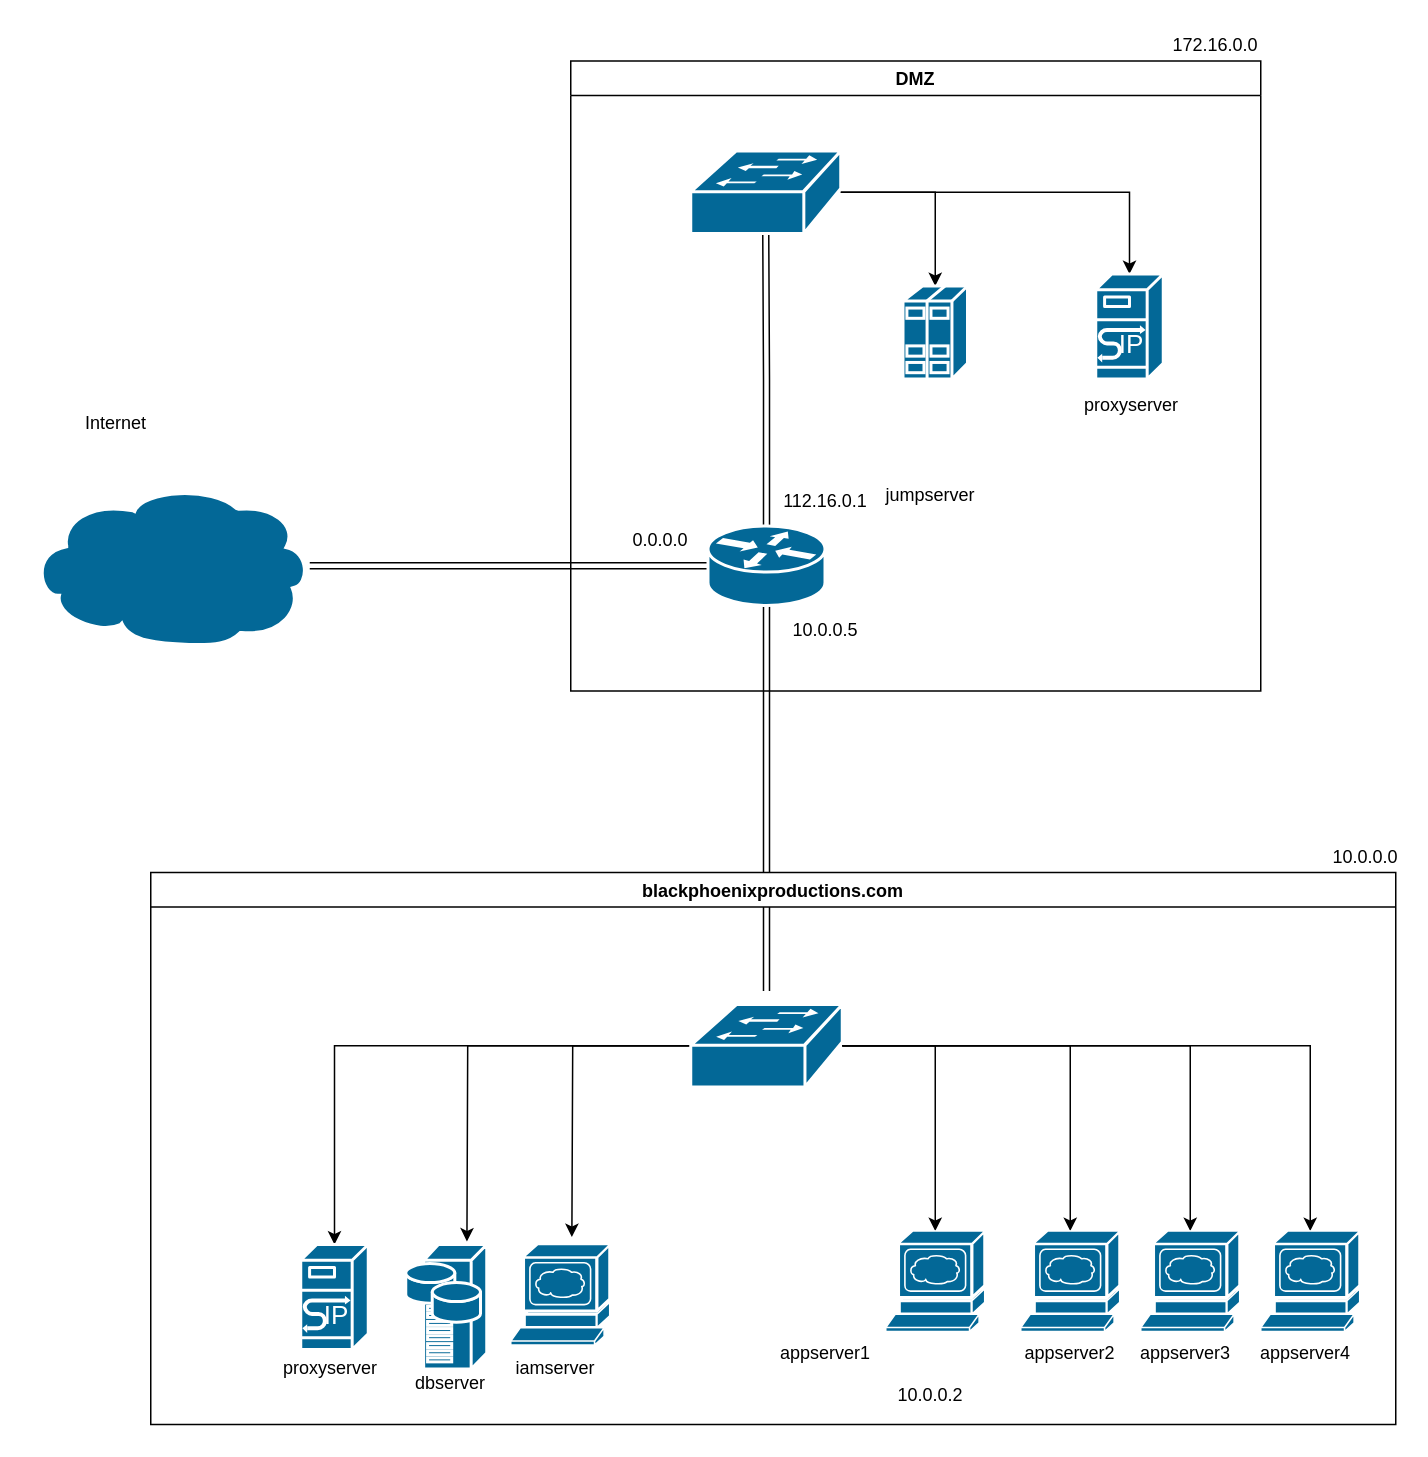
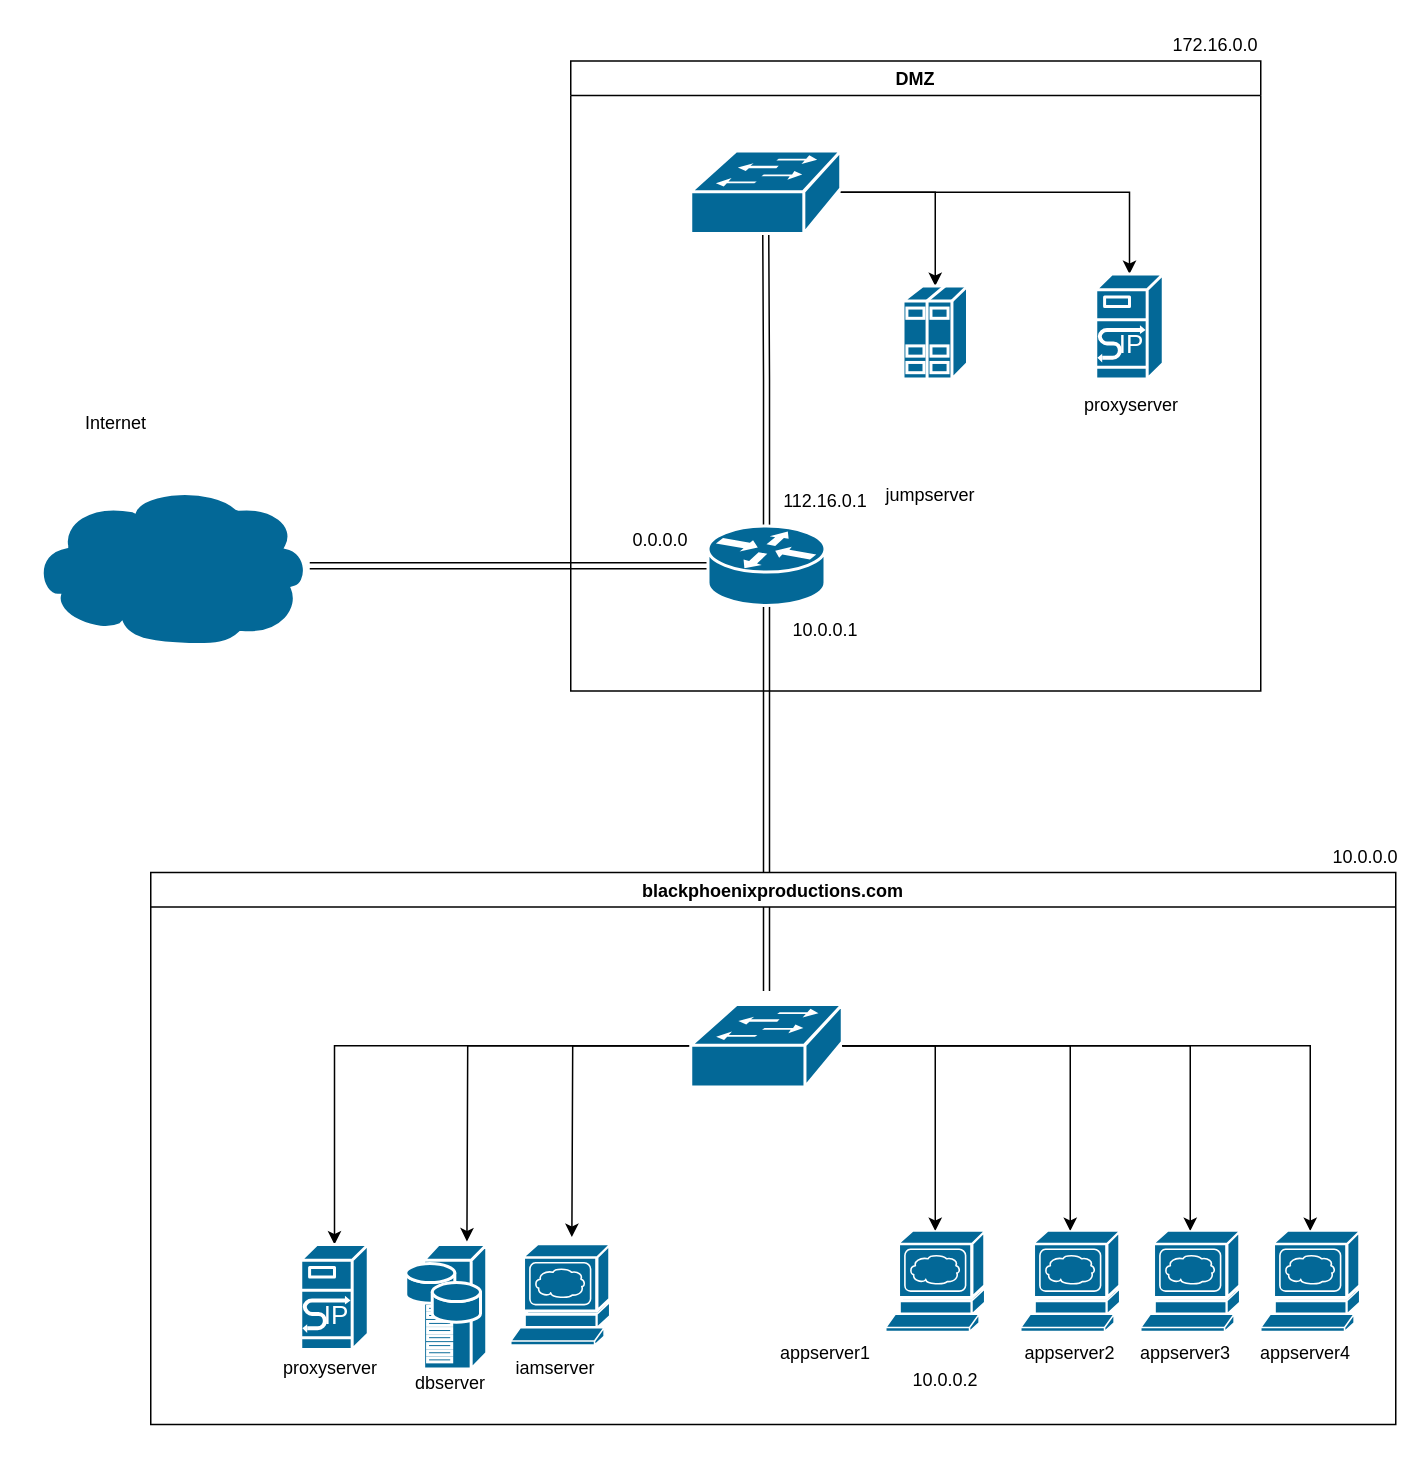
(826, 631) -> (826, 631)
(931, 1396) -> (946, 1381)
